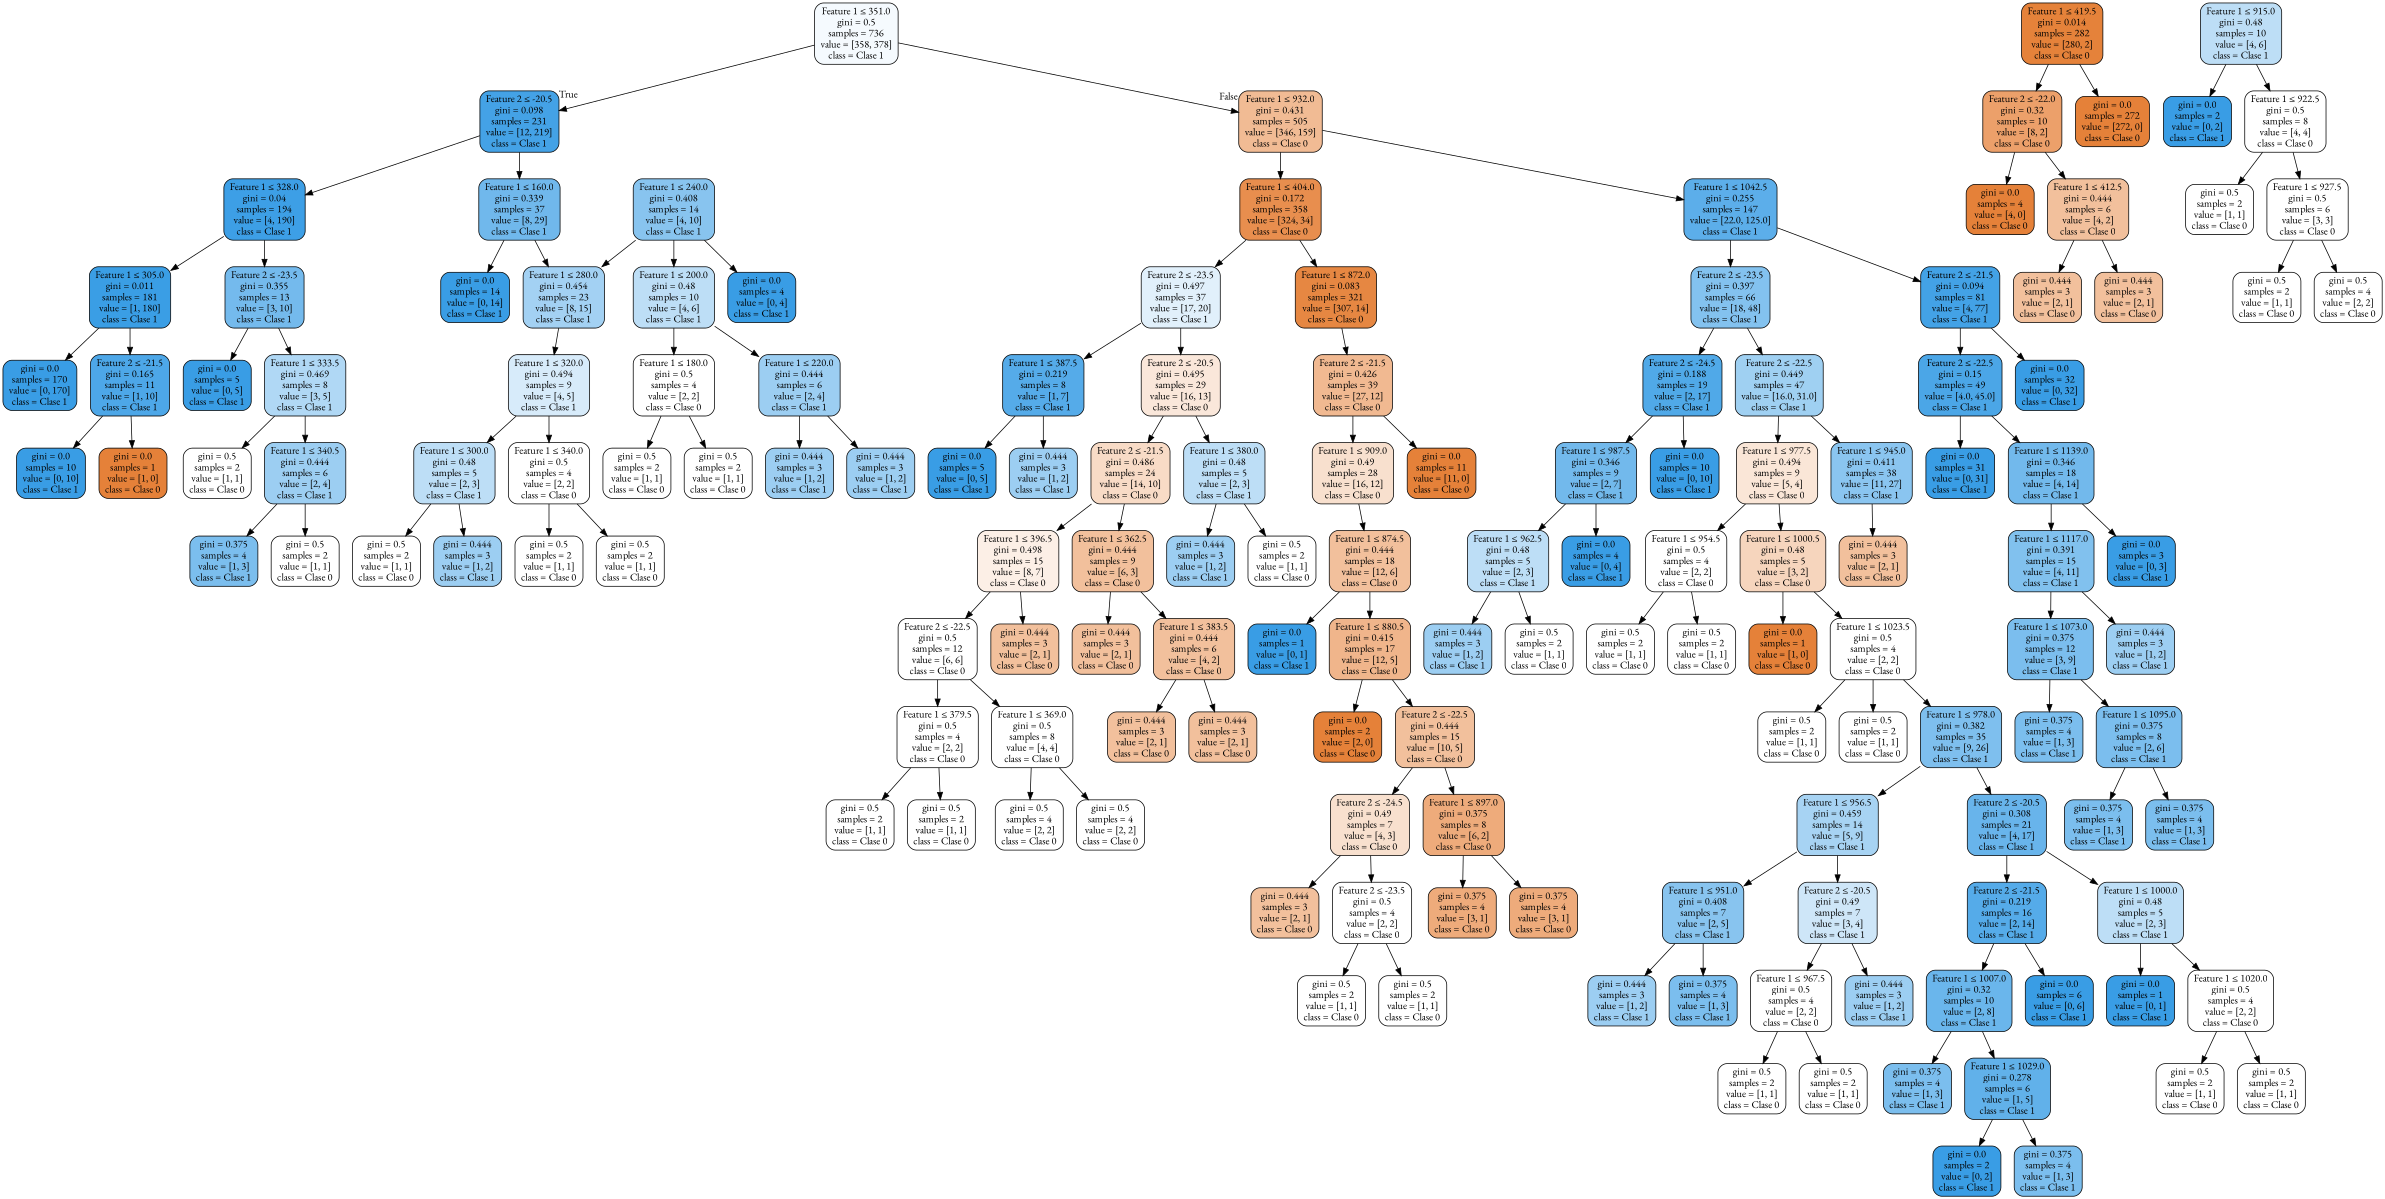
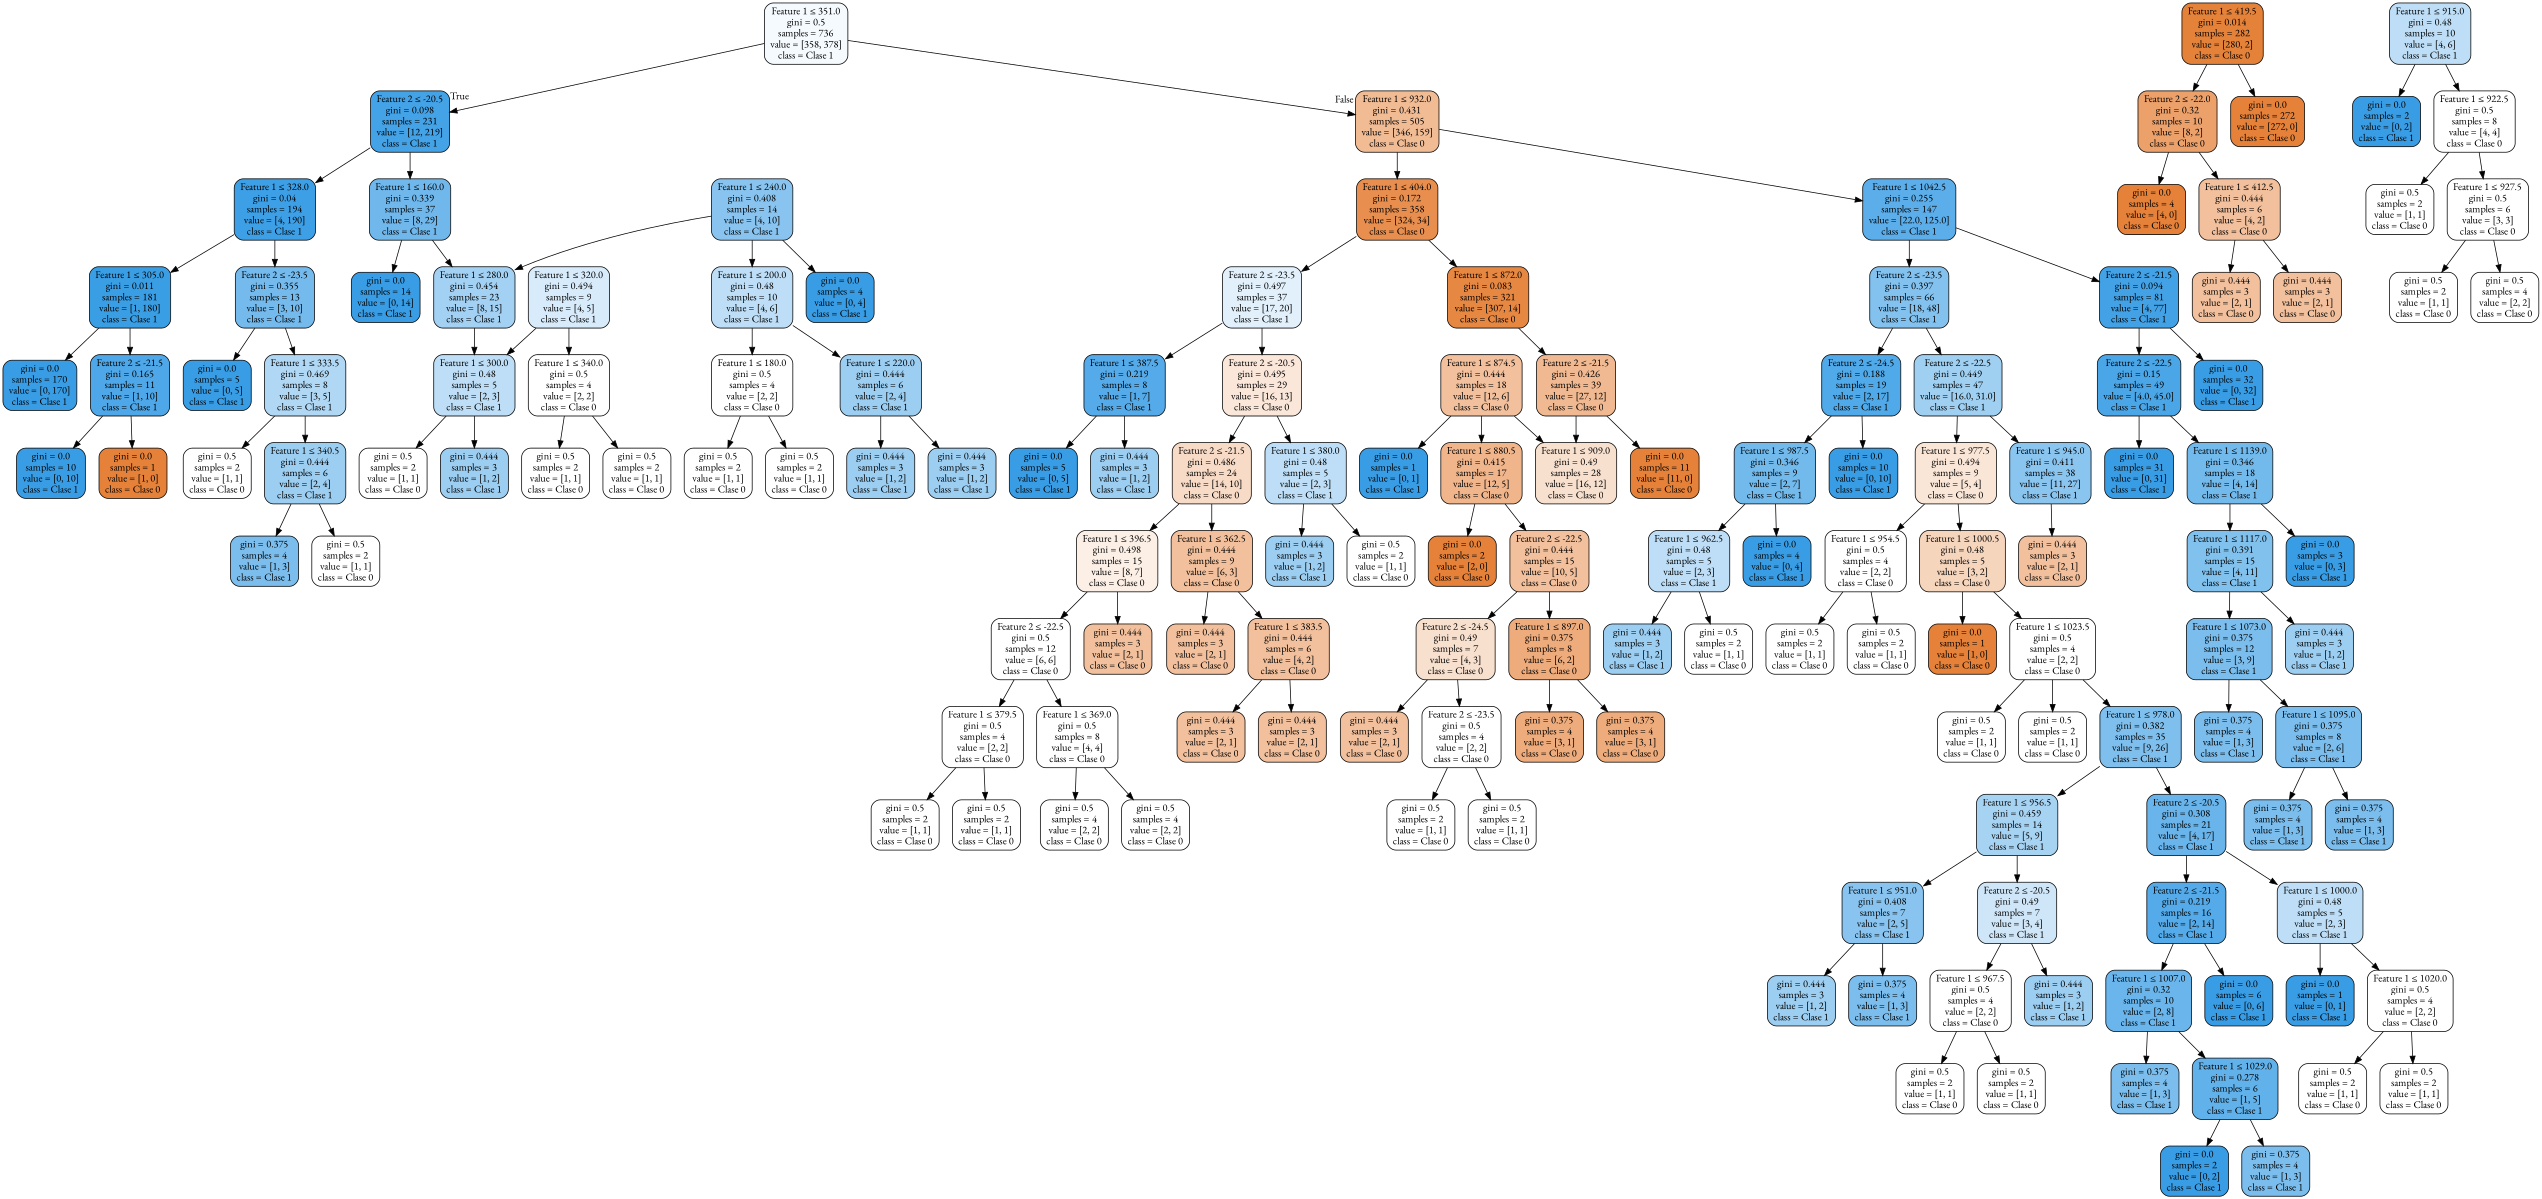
(557, 338) -> (474, 338)
(1361, 514) -> (1526, 427)
